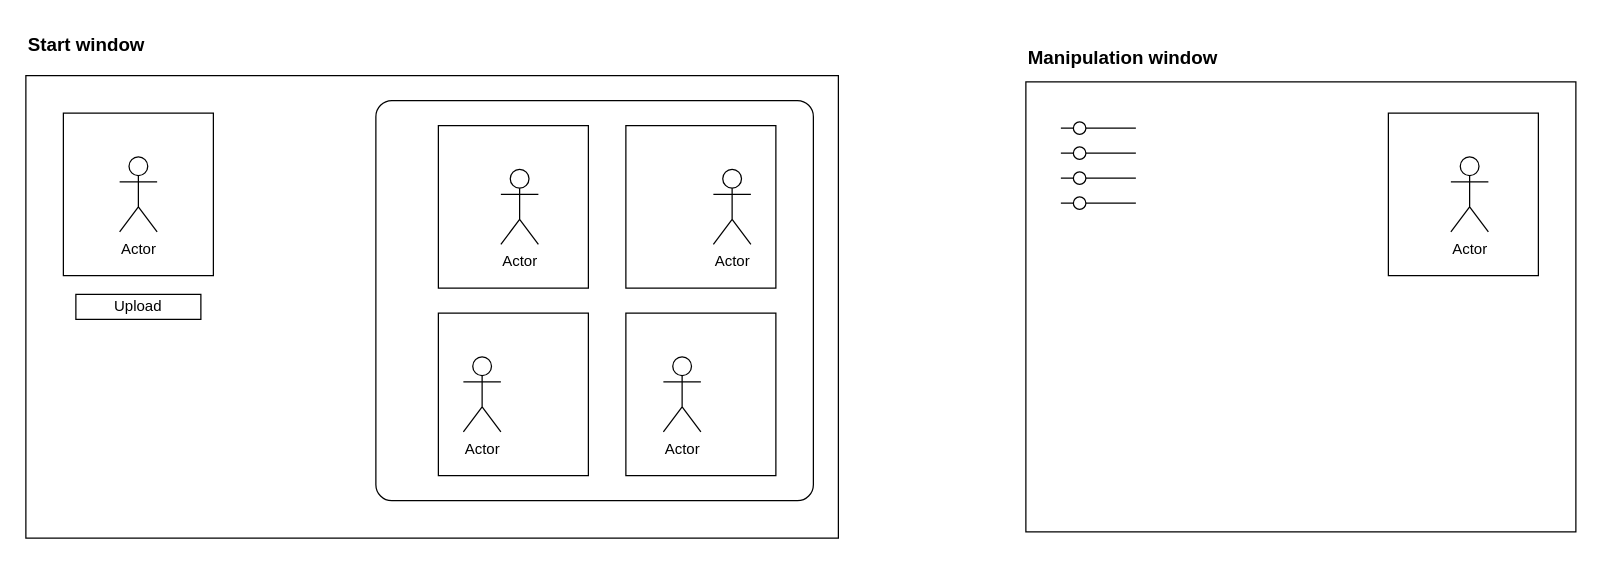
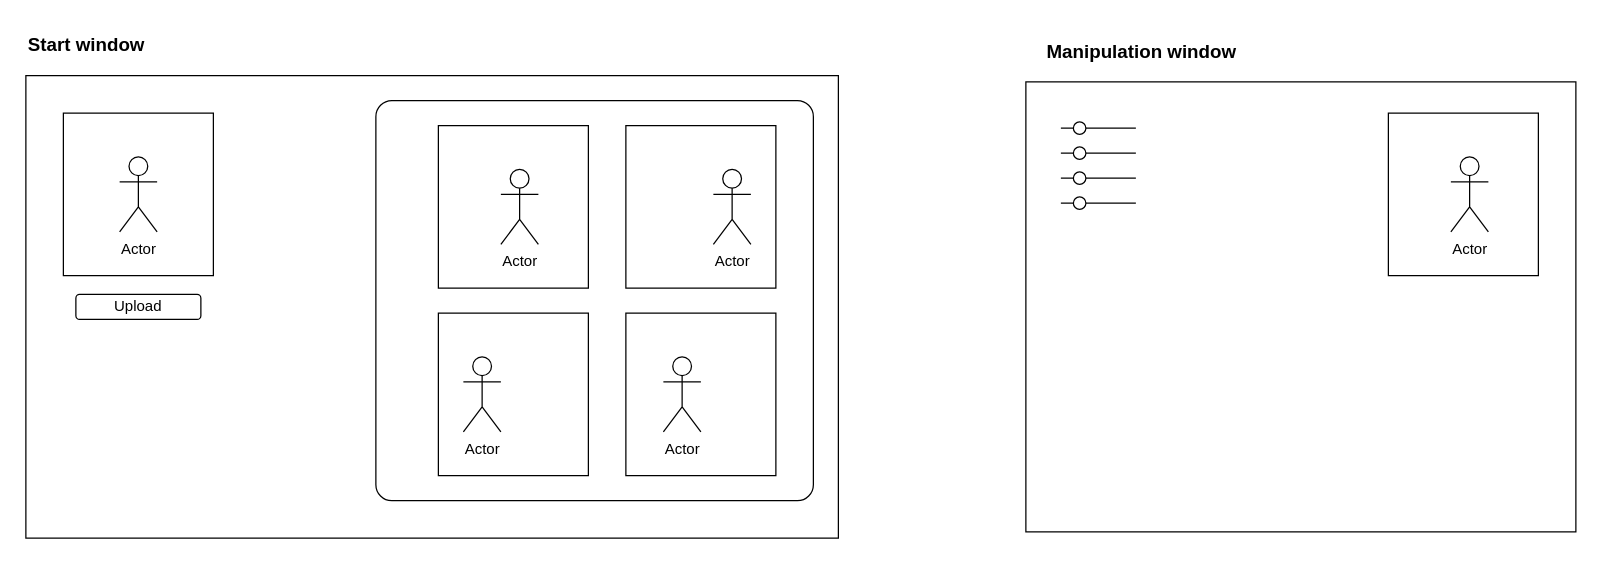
(1144, 57) -> (1163, 51)
(138, 307) -> (138, 307)
